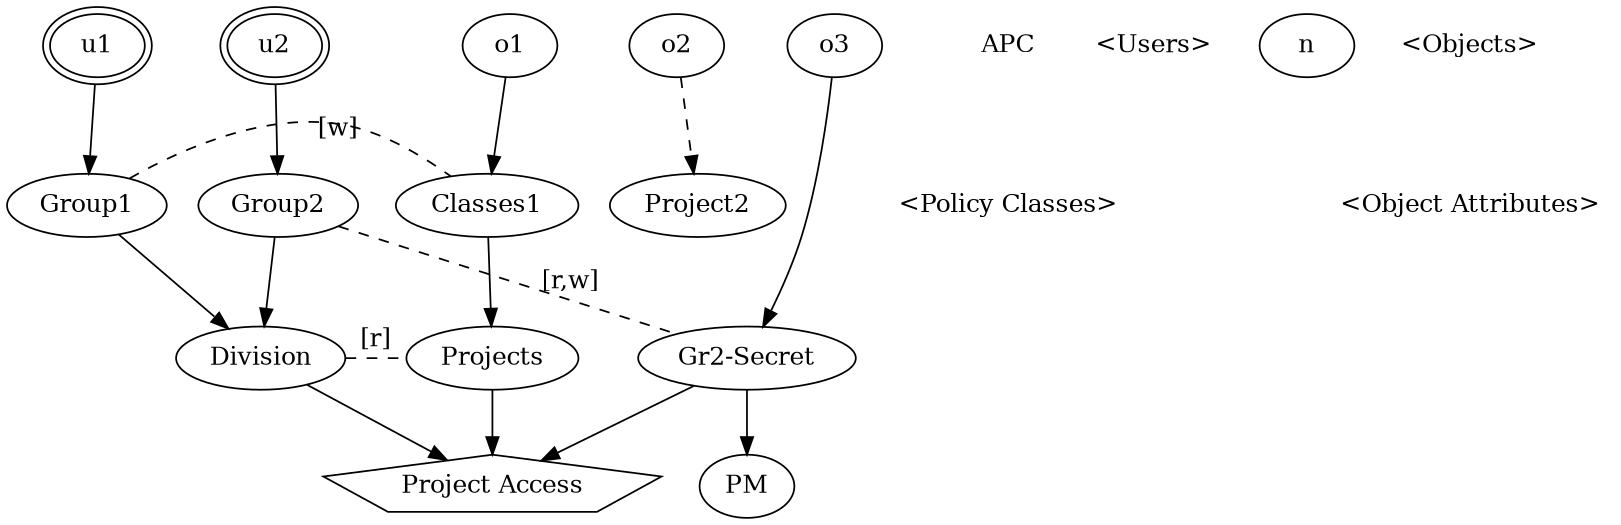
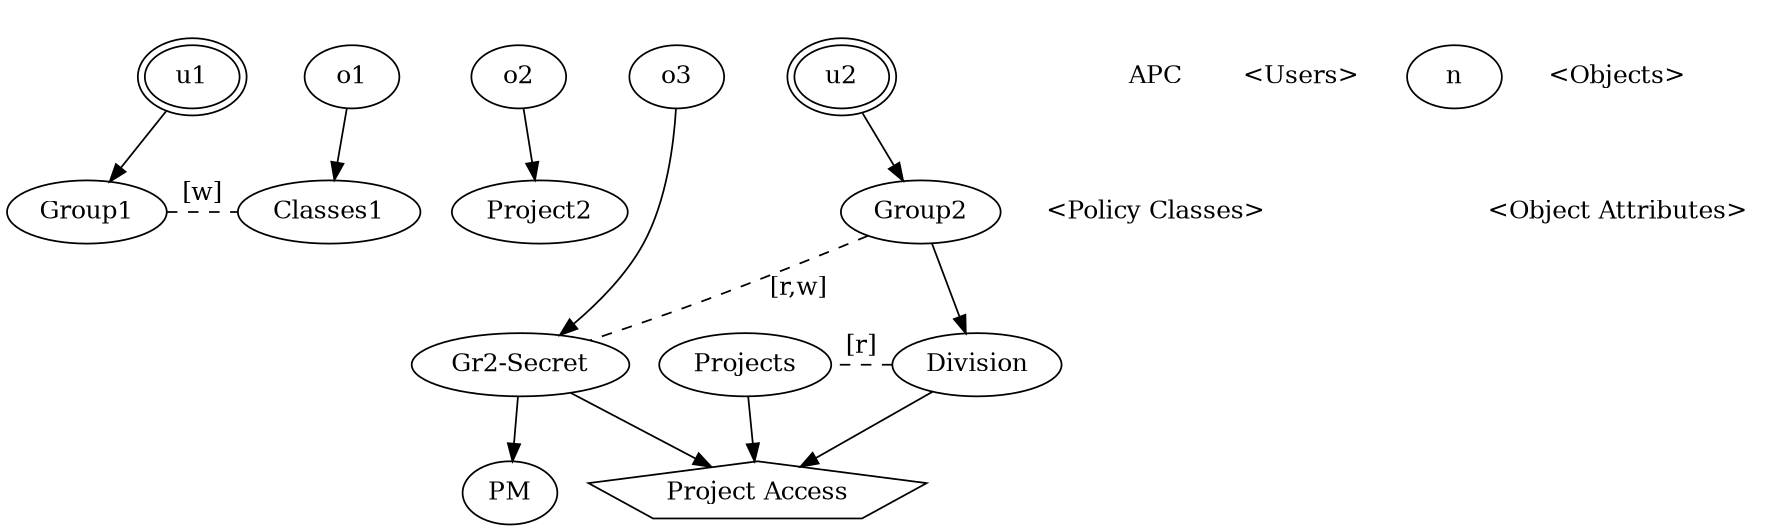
(686, 117) -> (528, 135)
(489, 262) -> none
(167, 276) -> none
